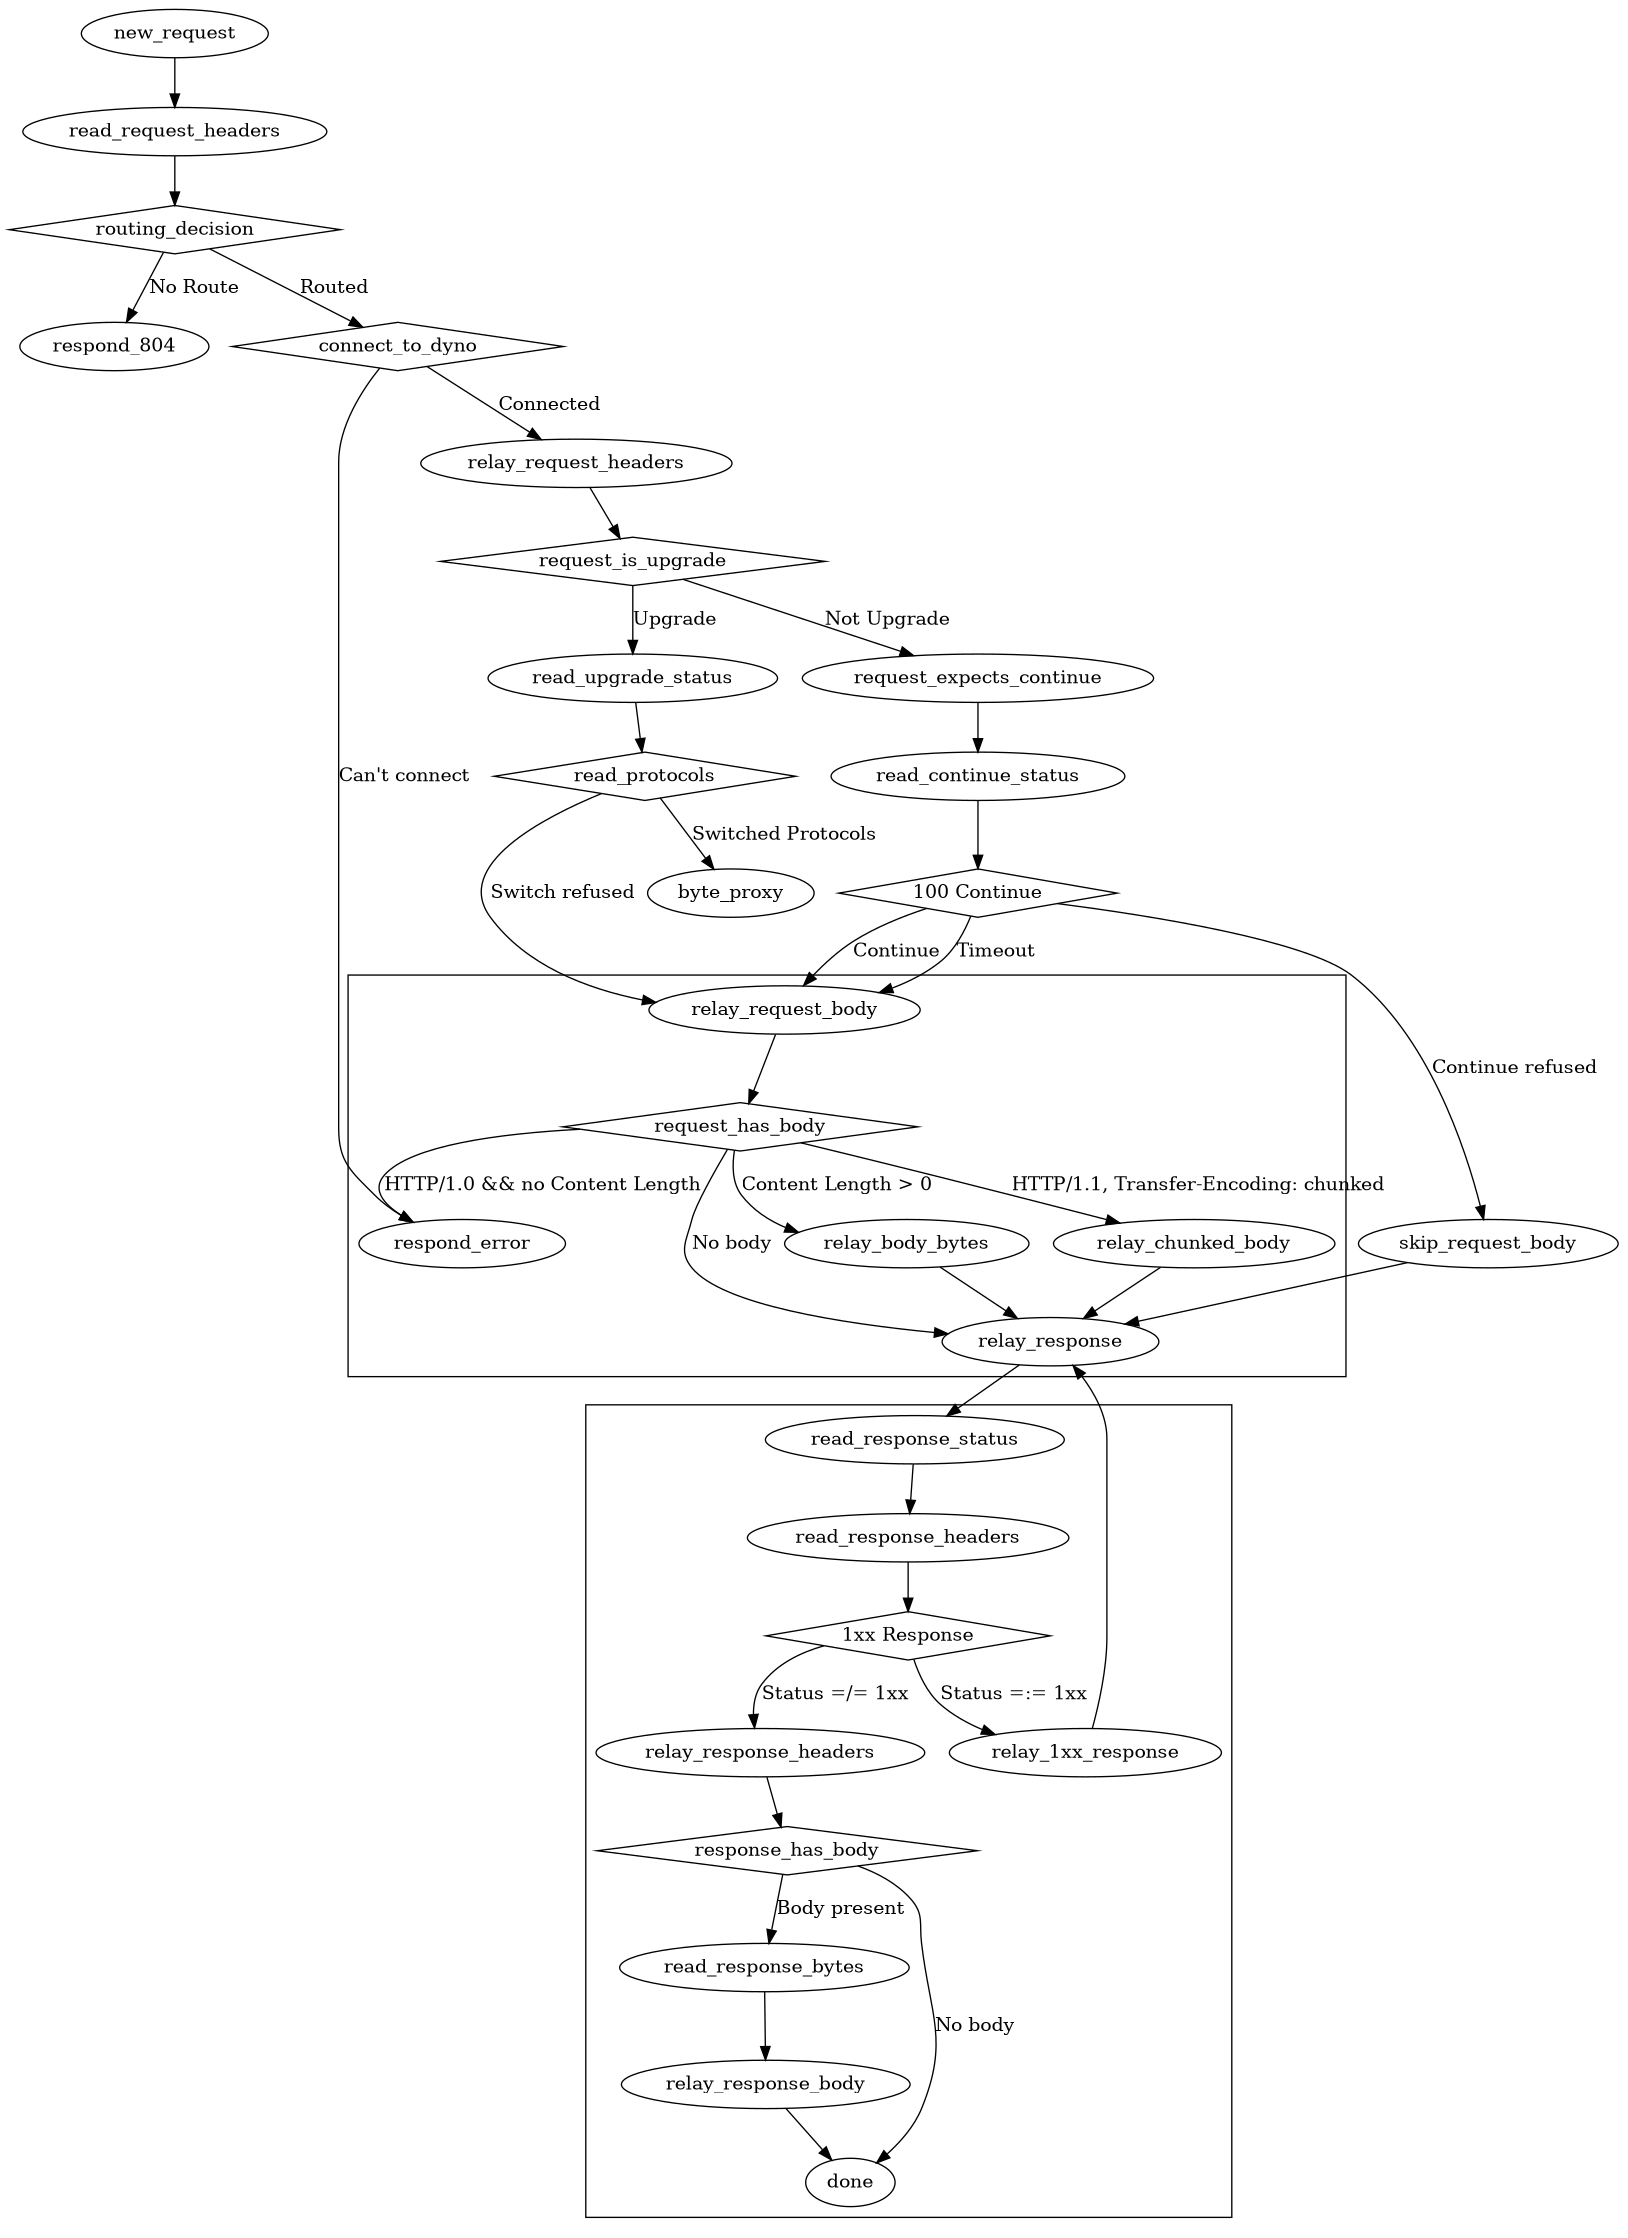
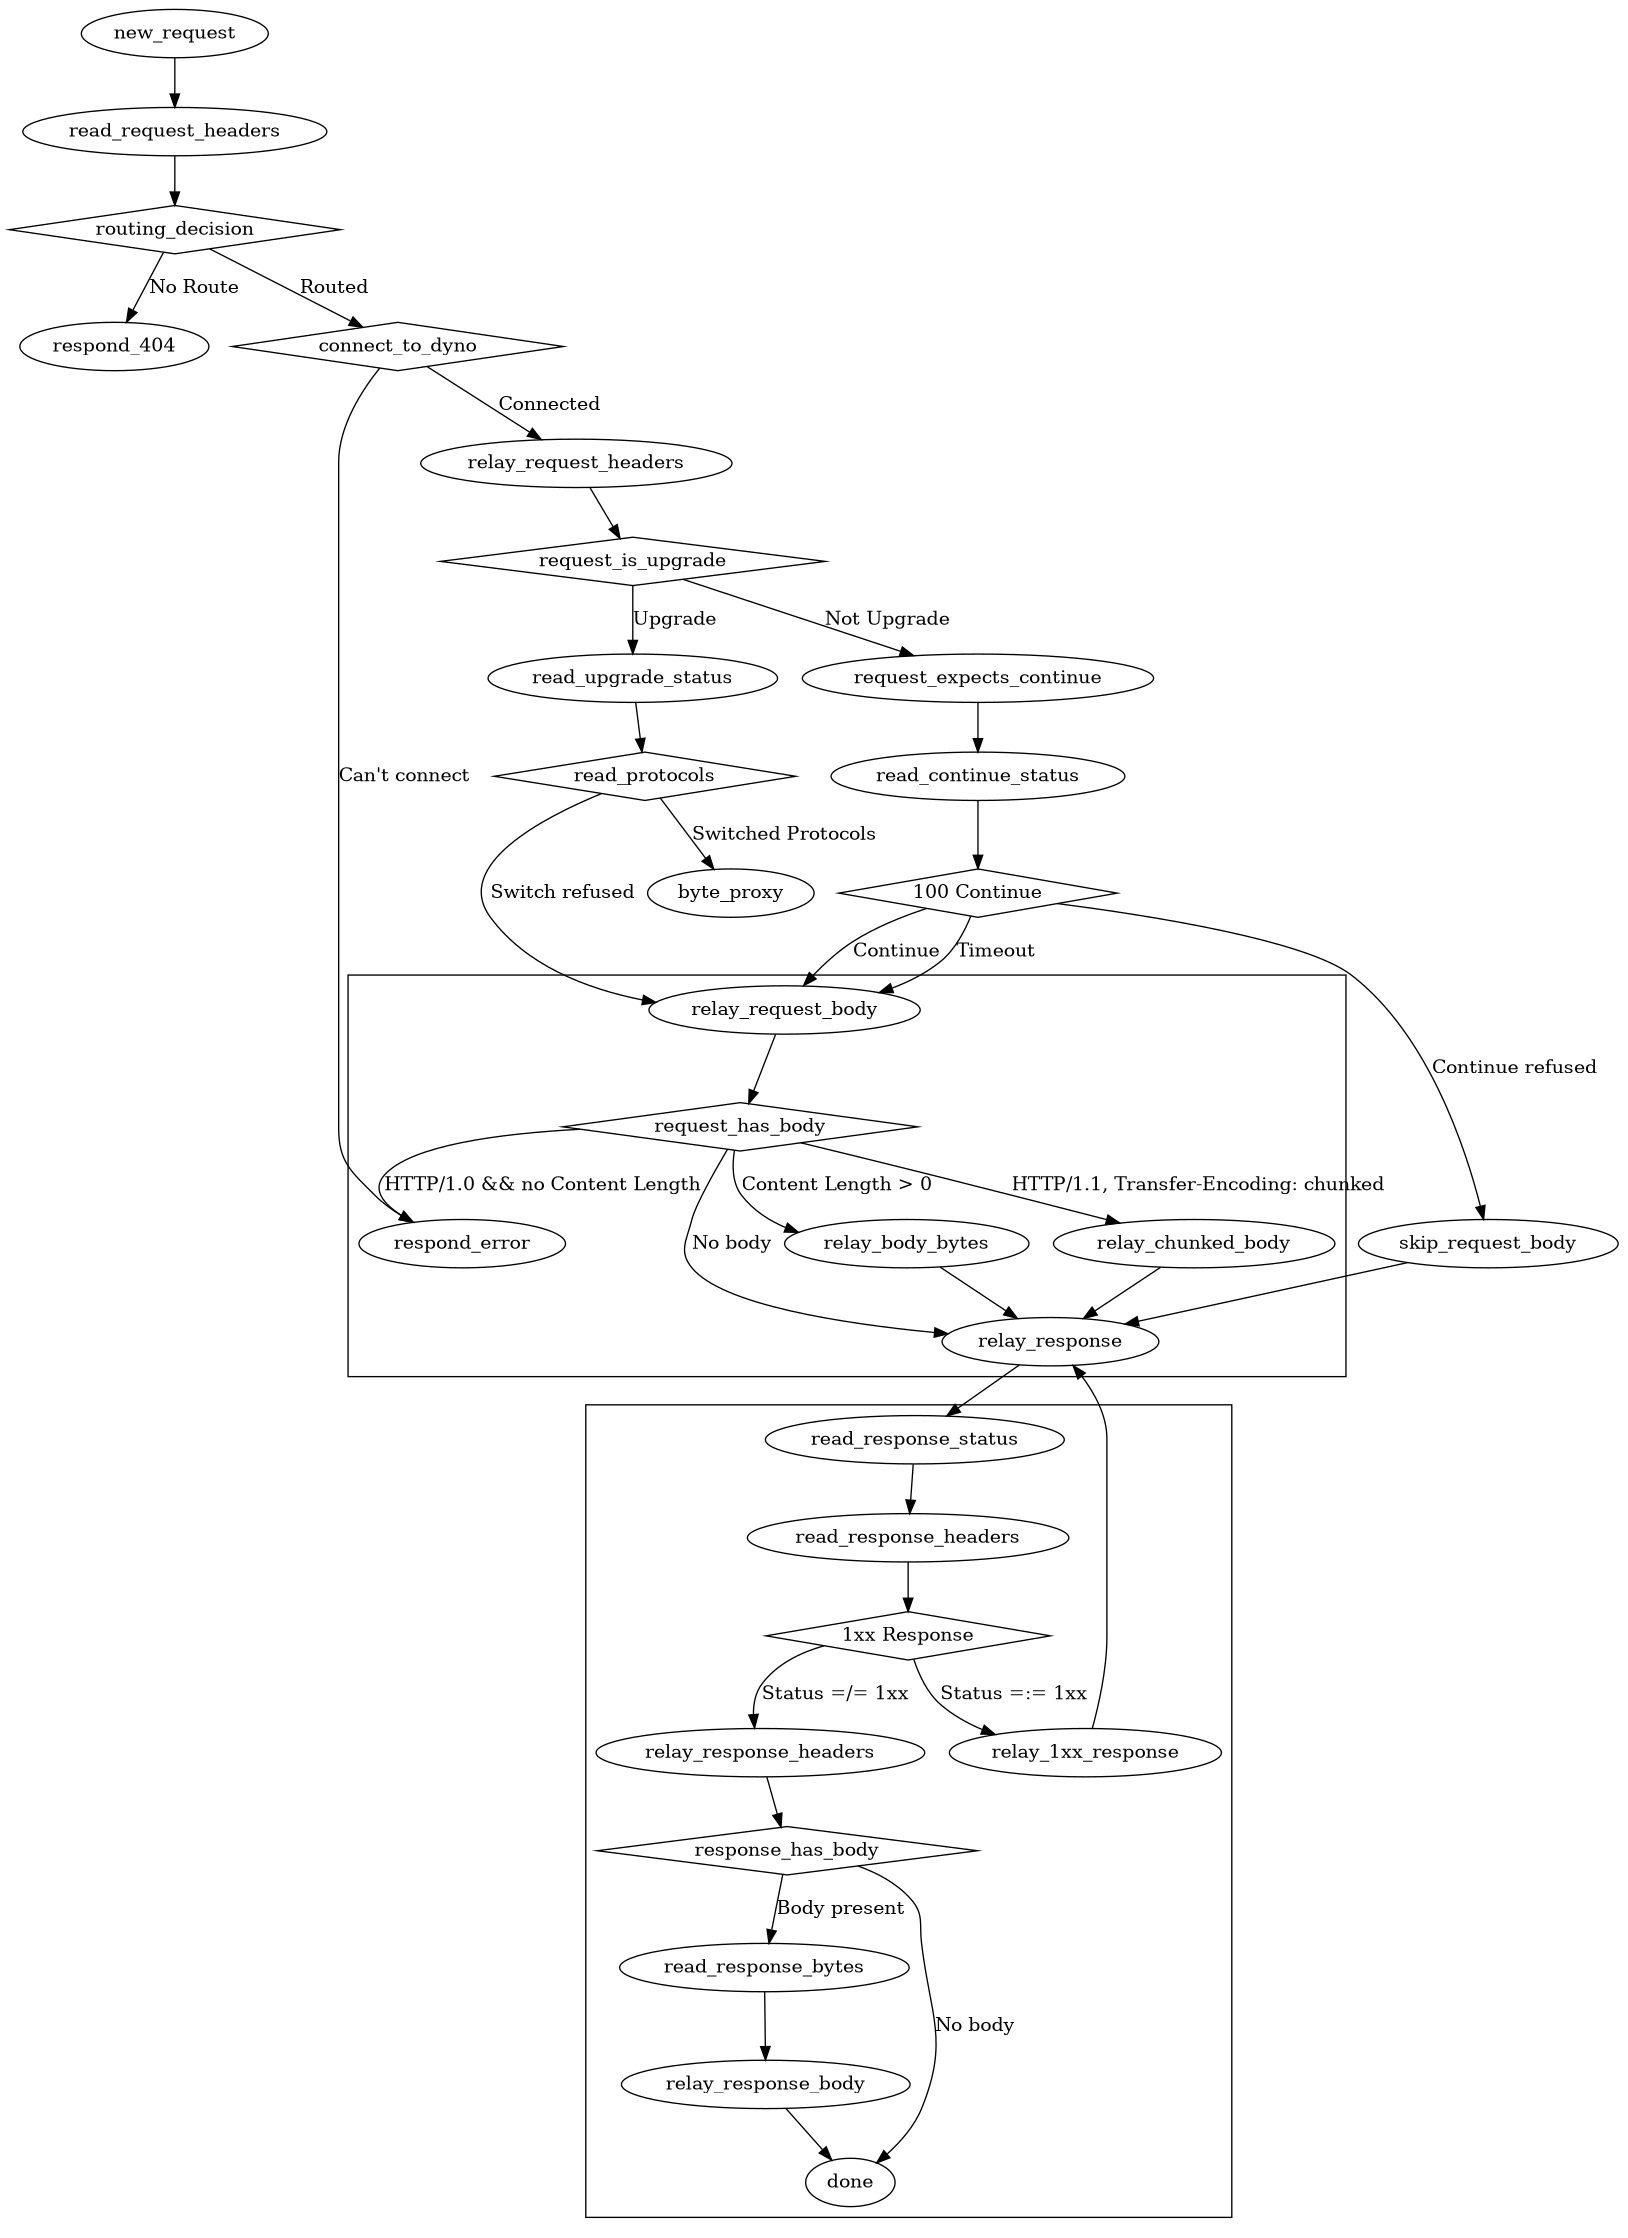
(114, 347) -> (114, 347)
